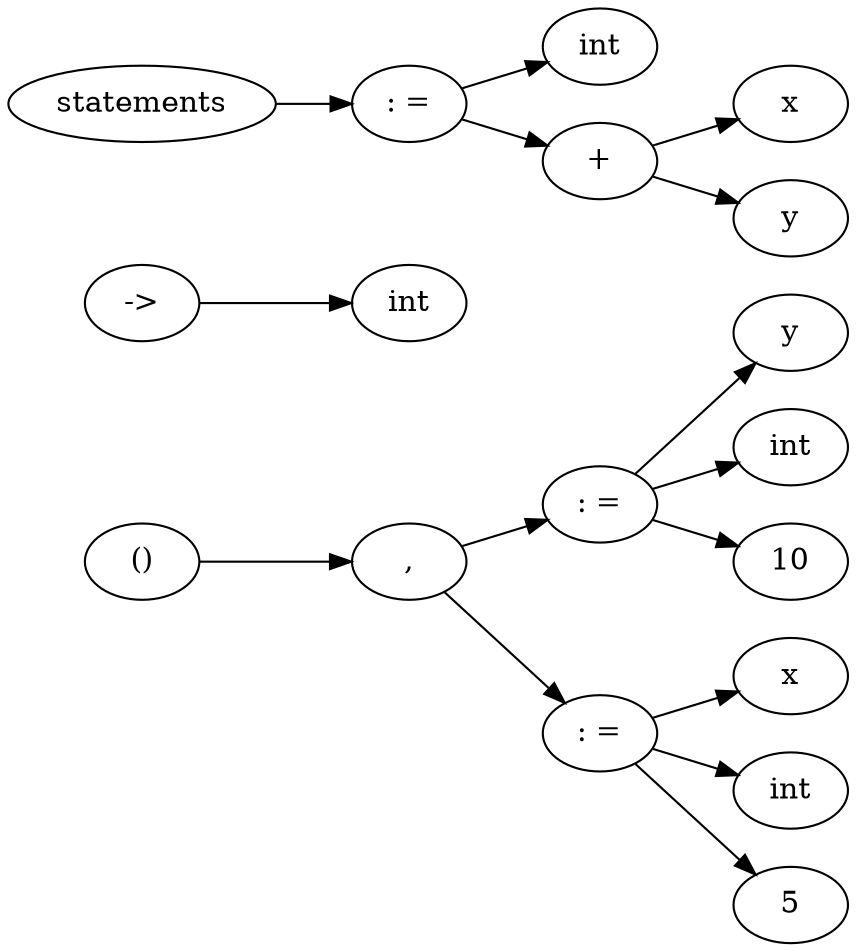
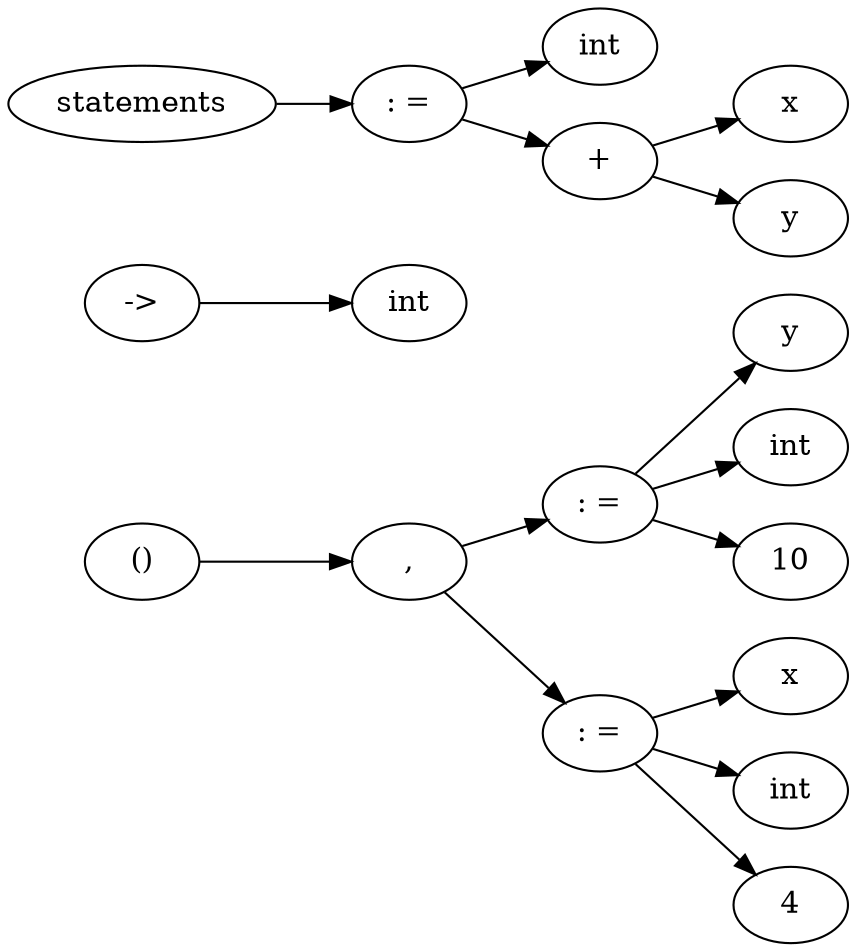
(791, 905) -> (791, 905)
